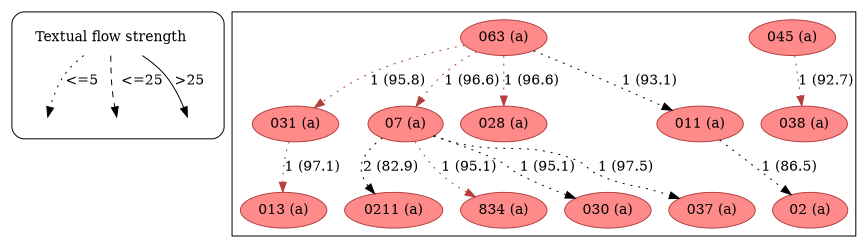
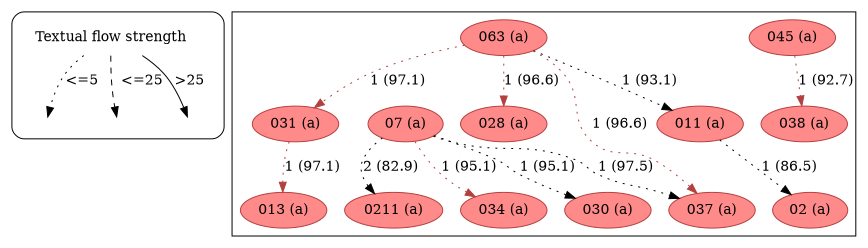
(446, 72) -> (591, 141)
(398, 81) -> (398, 81)
(504, 210) -> (504, 210)
